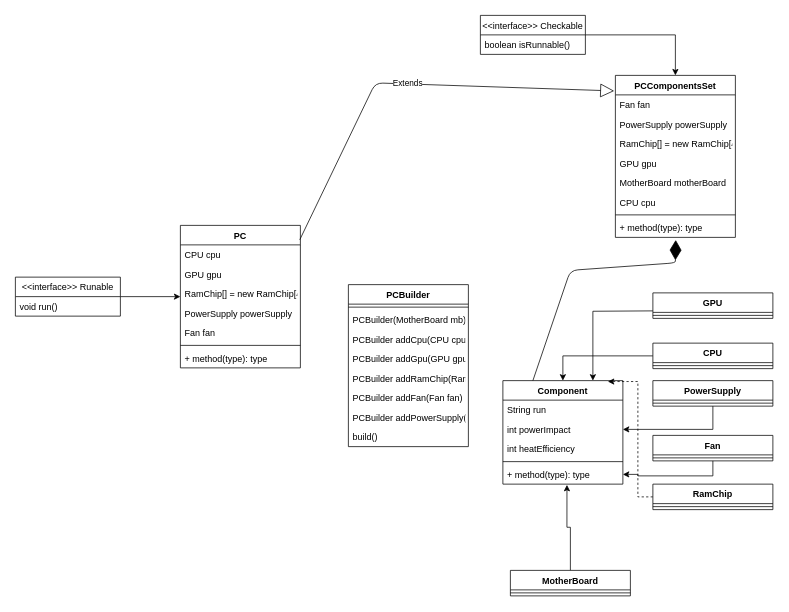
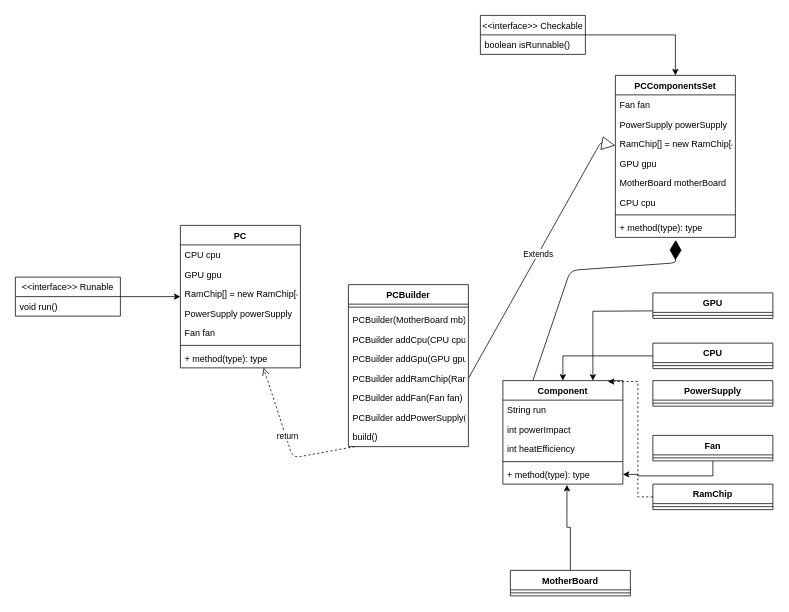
(404, 84) -> none
none -> (536, 258)
(672, 429) -> none
none -> (287, 439)
